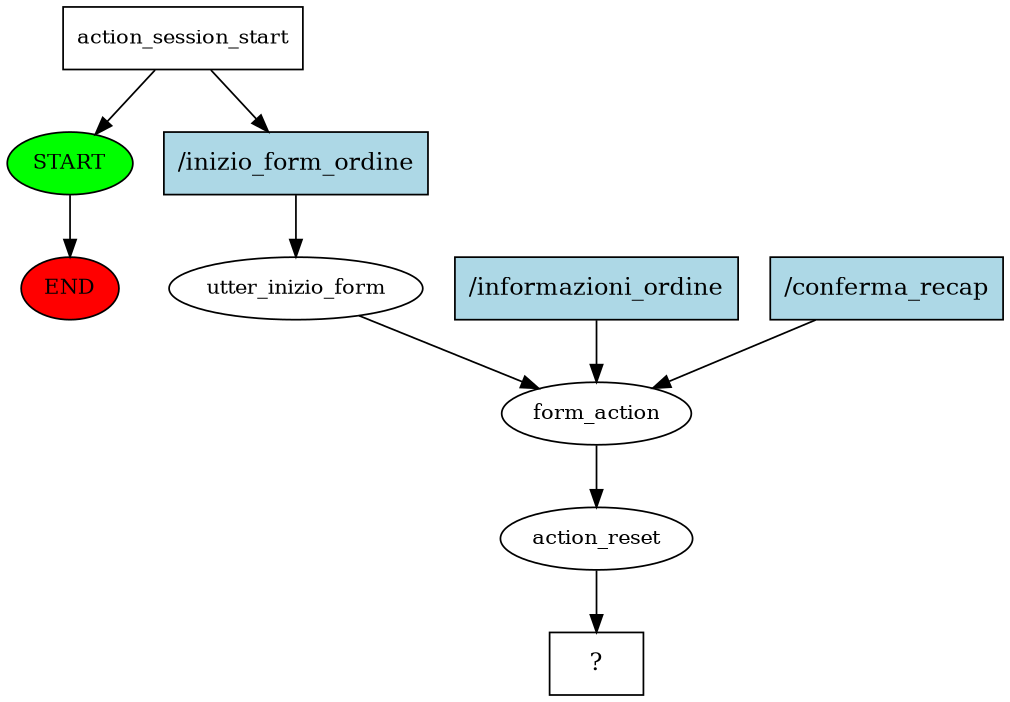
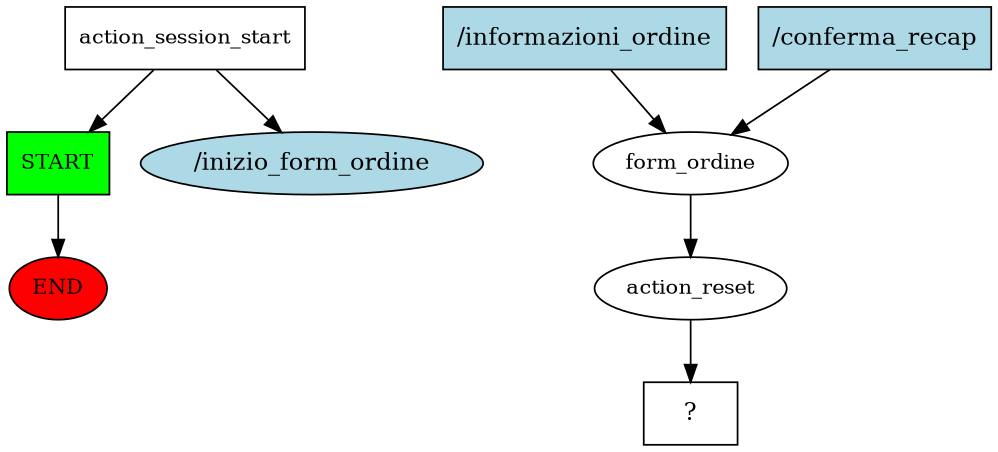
(70, 163) -> (58, 163)
(296, 163) -> (312, 163)
(296, 288) -> none
(597, 414) -> (691, 163)
